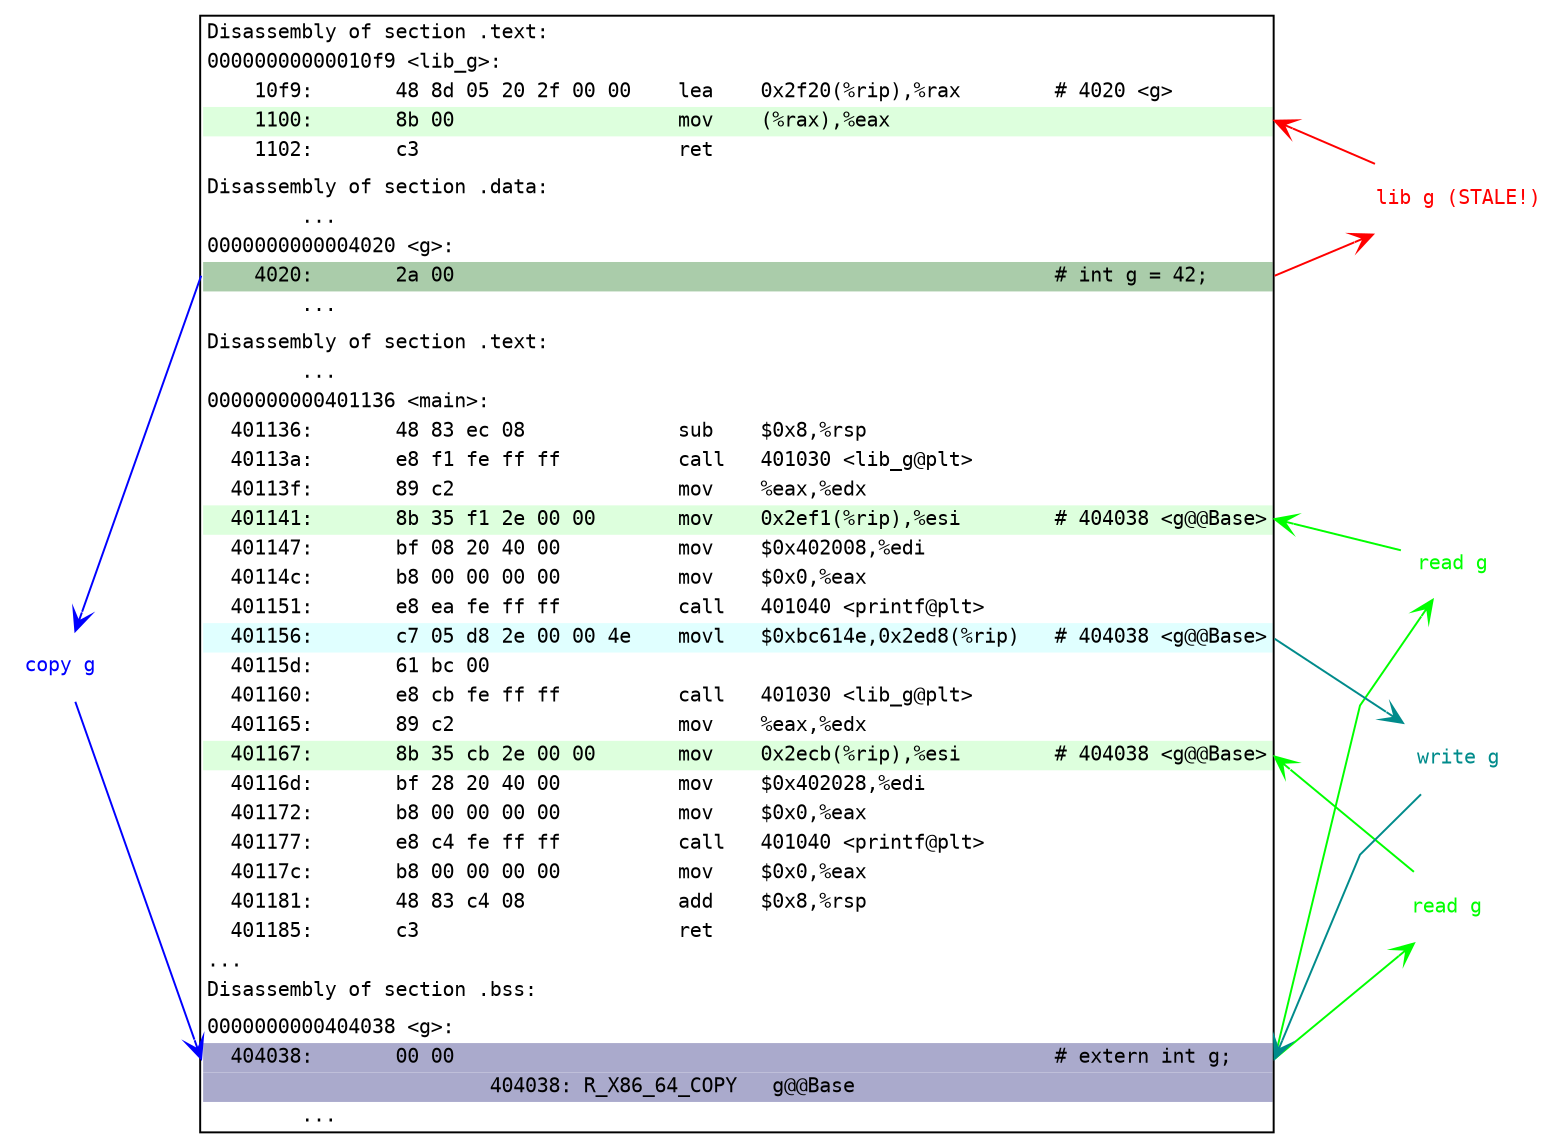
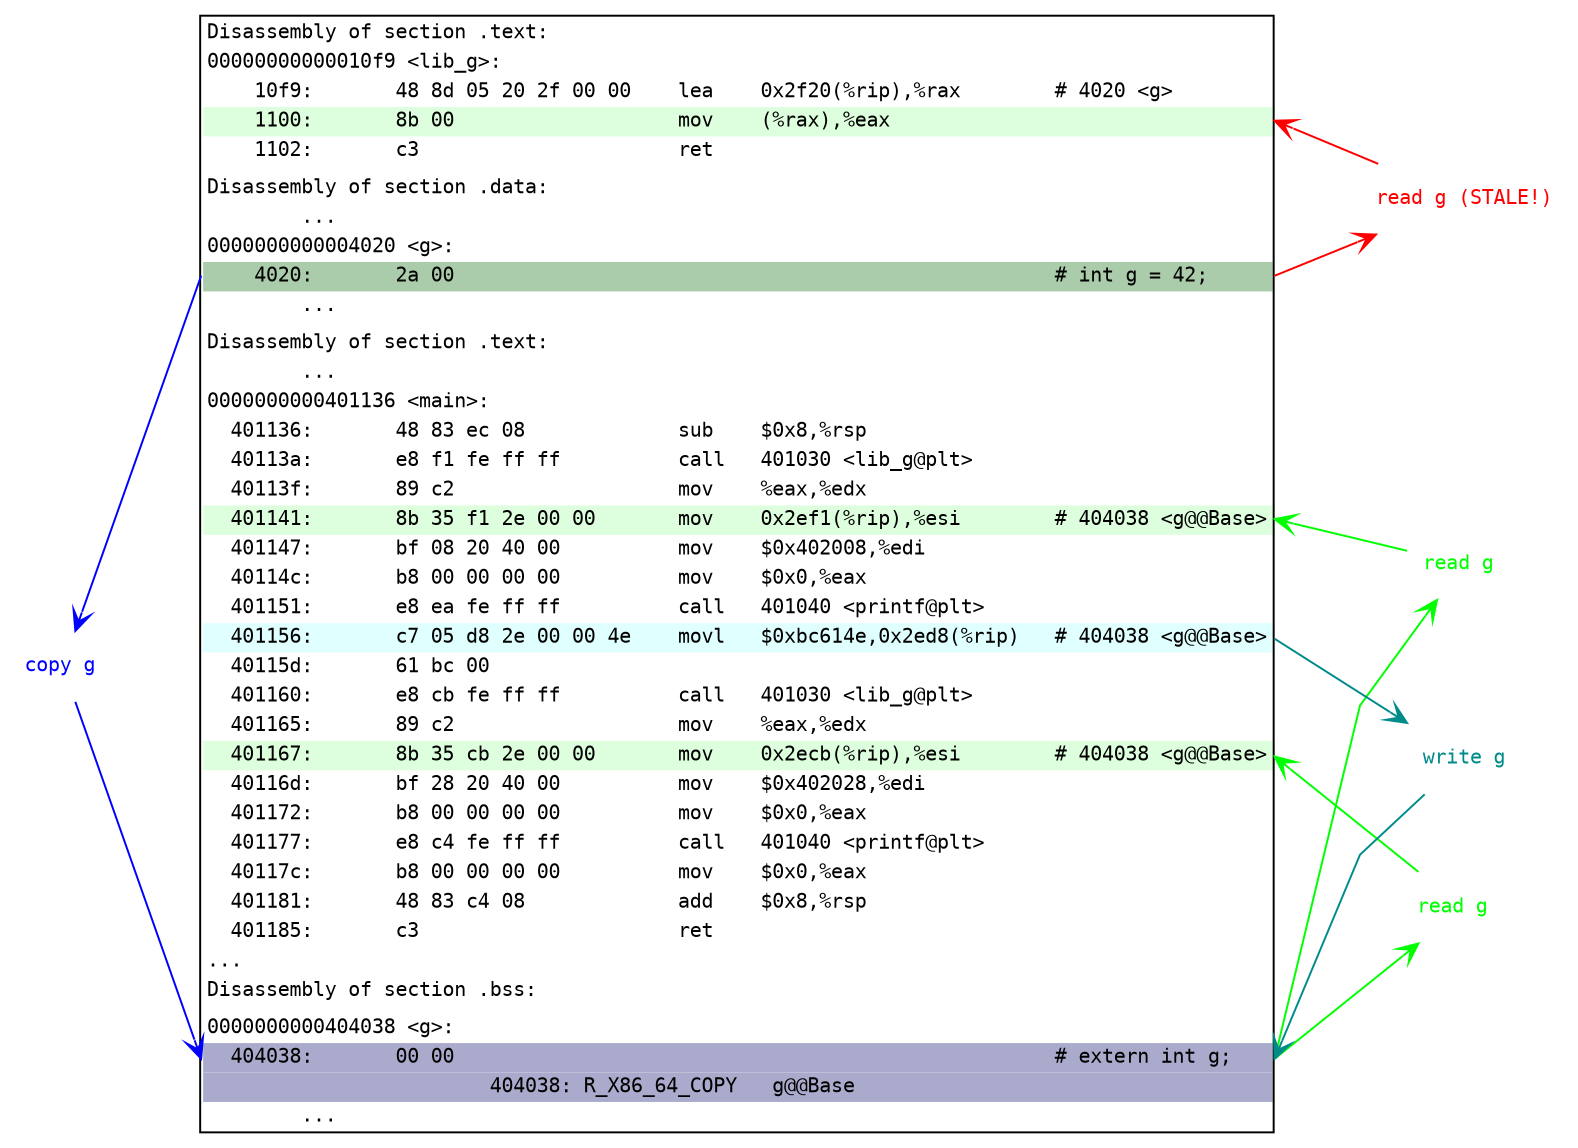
(1459, 199) -> (1465, 199)
